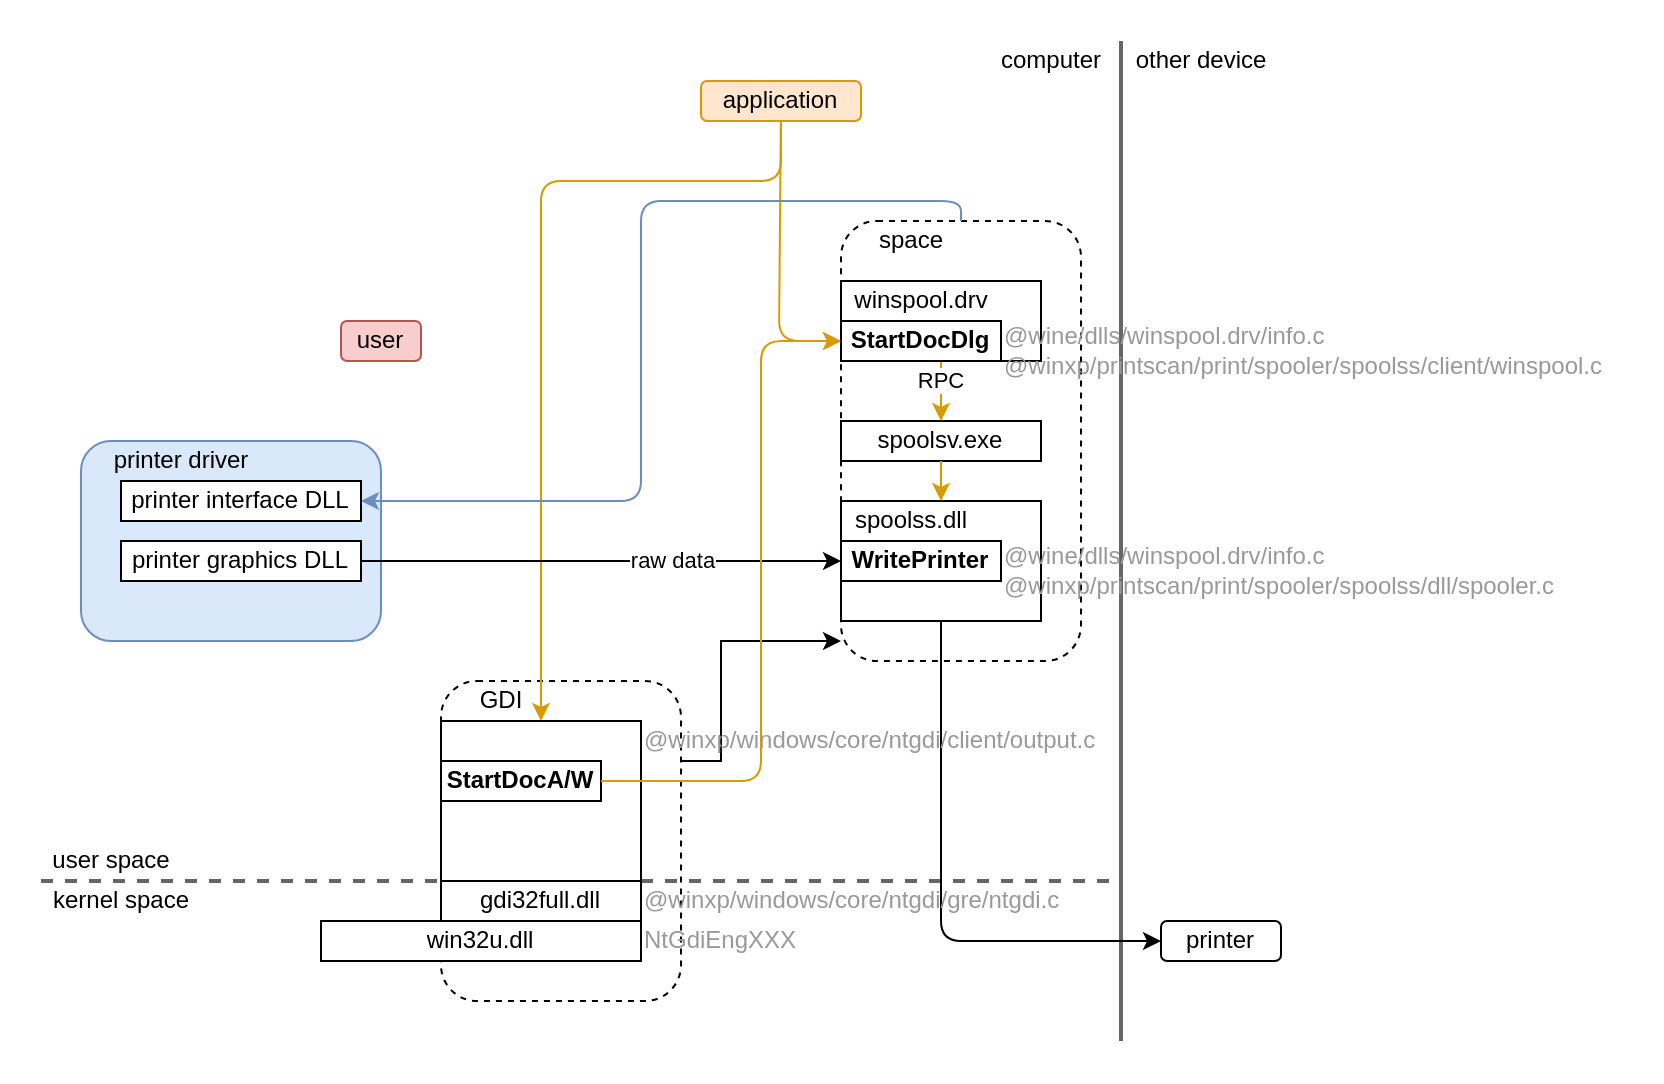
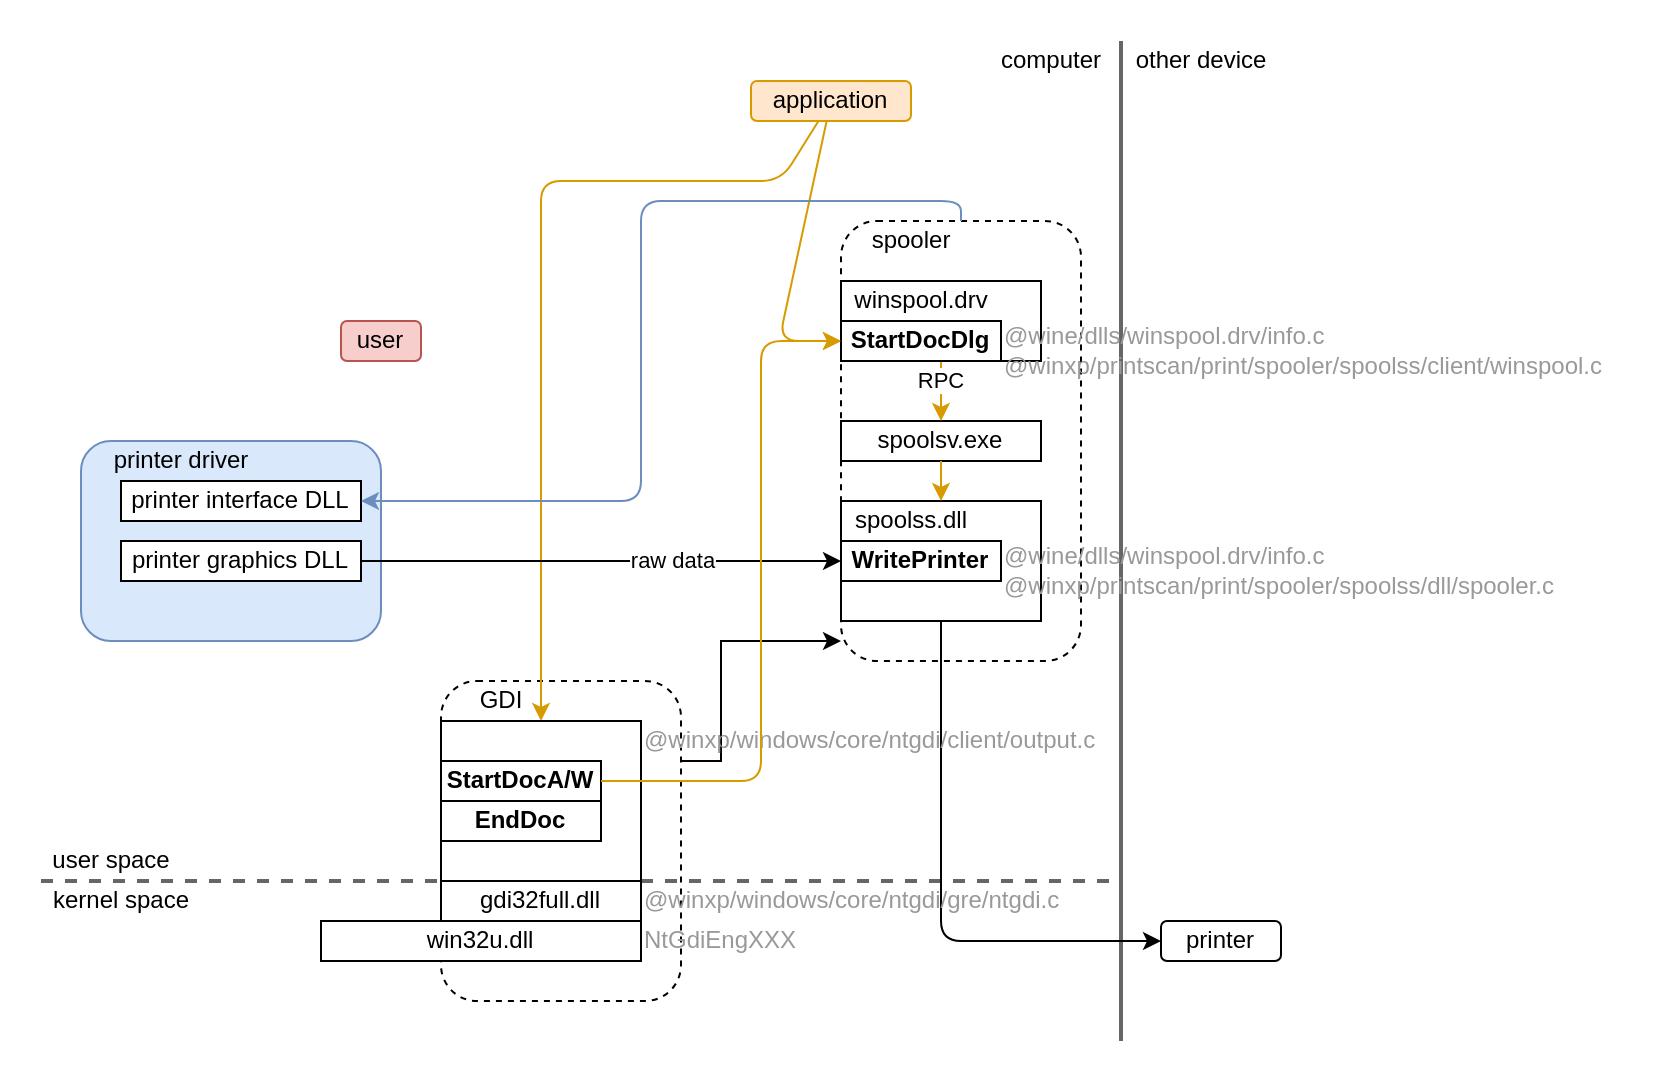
(781, 101) -> (831, 101)
(912, 241) -> (912, 241)
none -> (521, 821)
